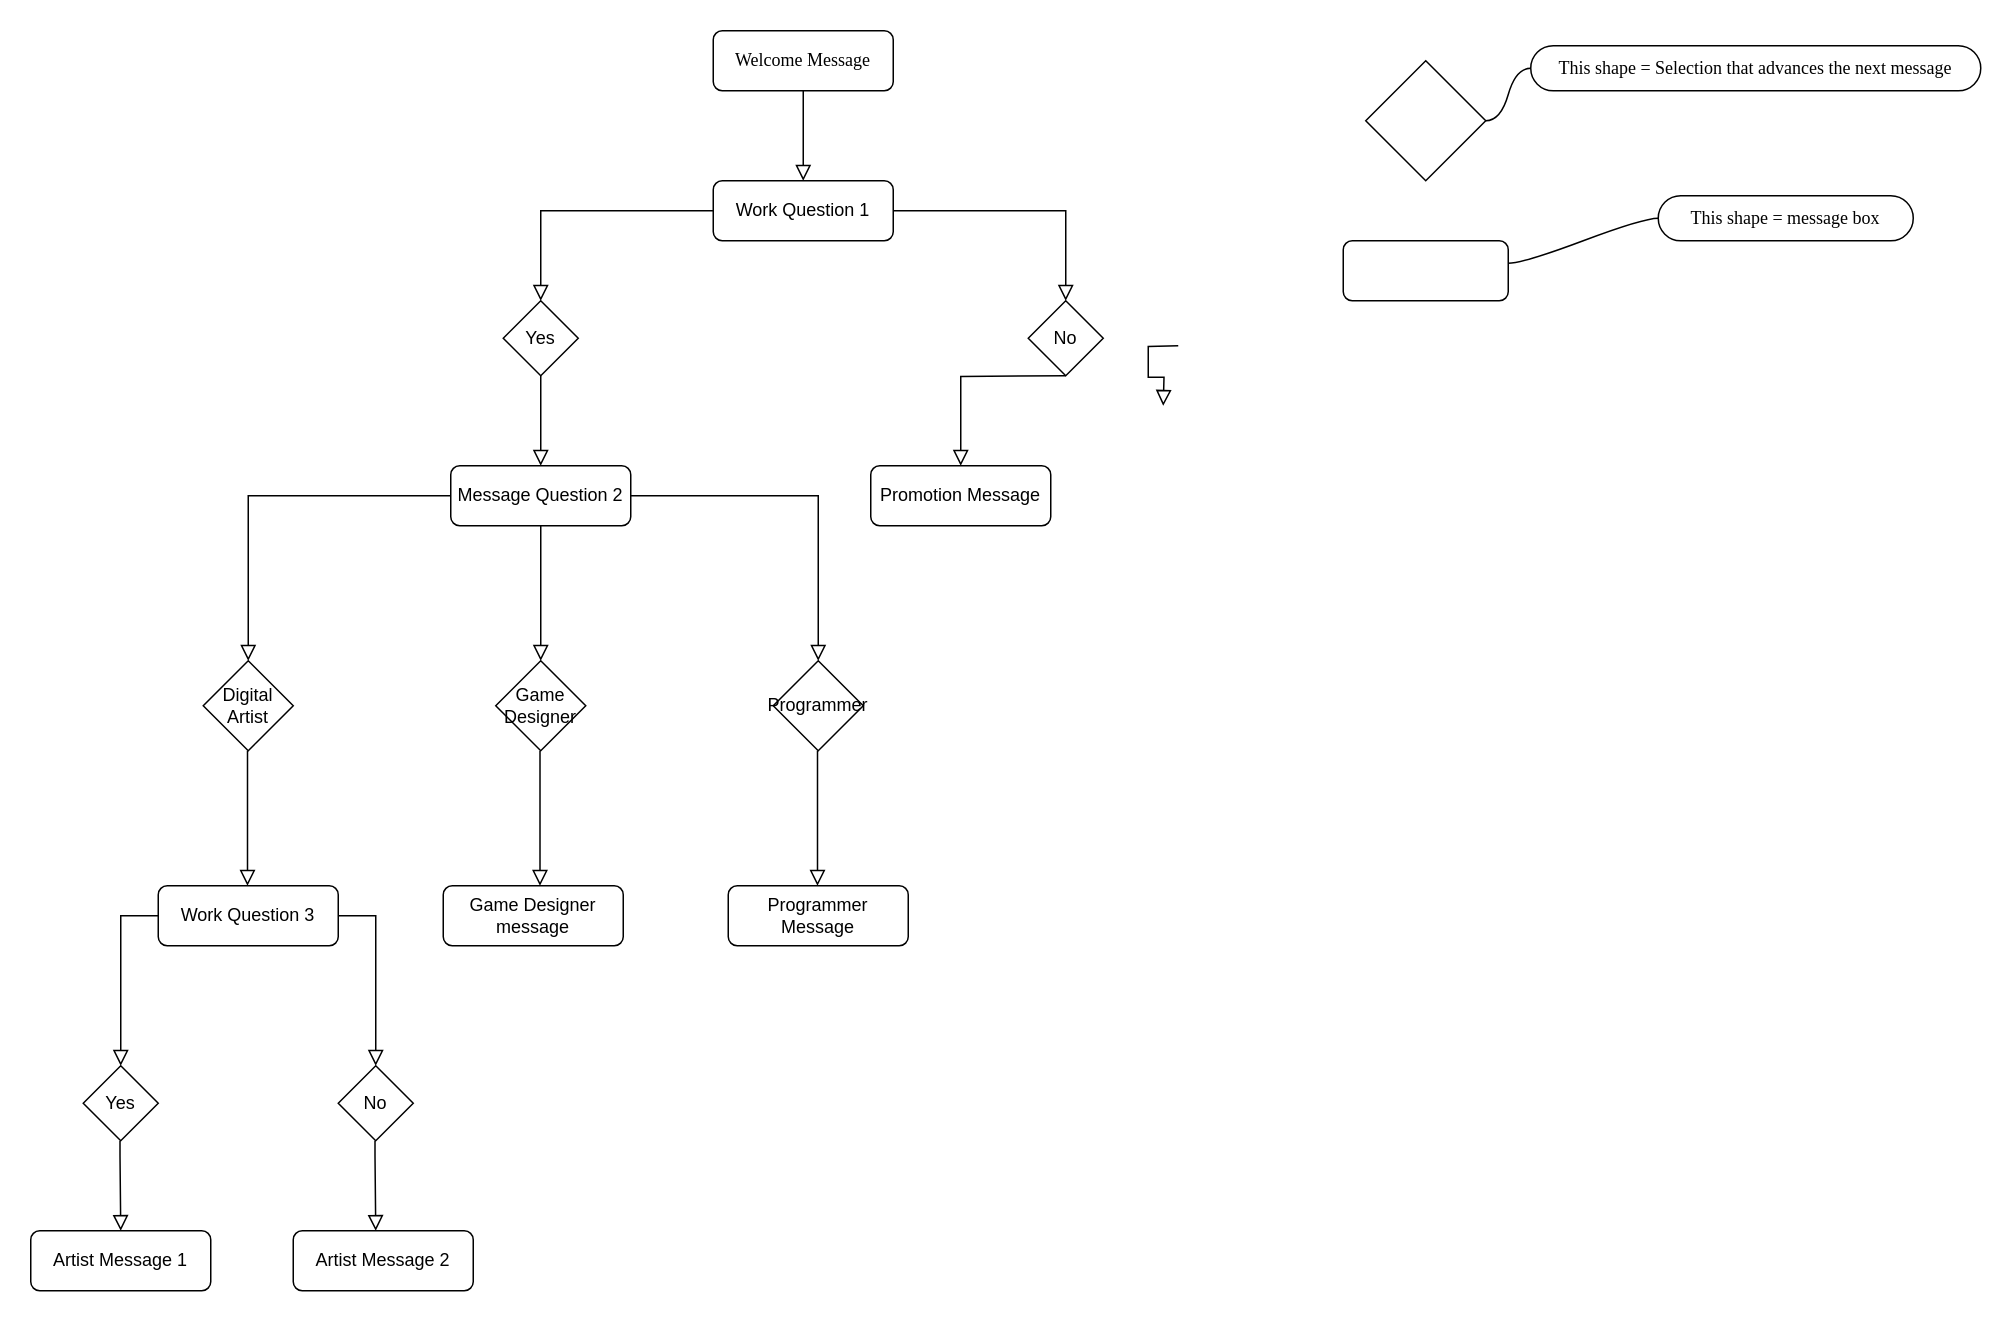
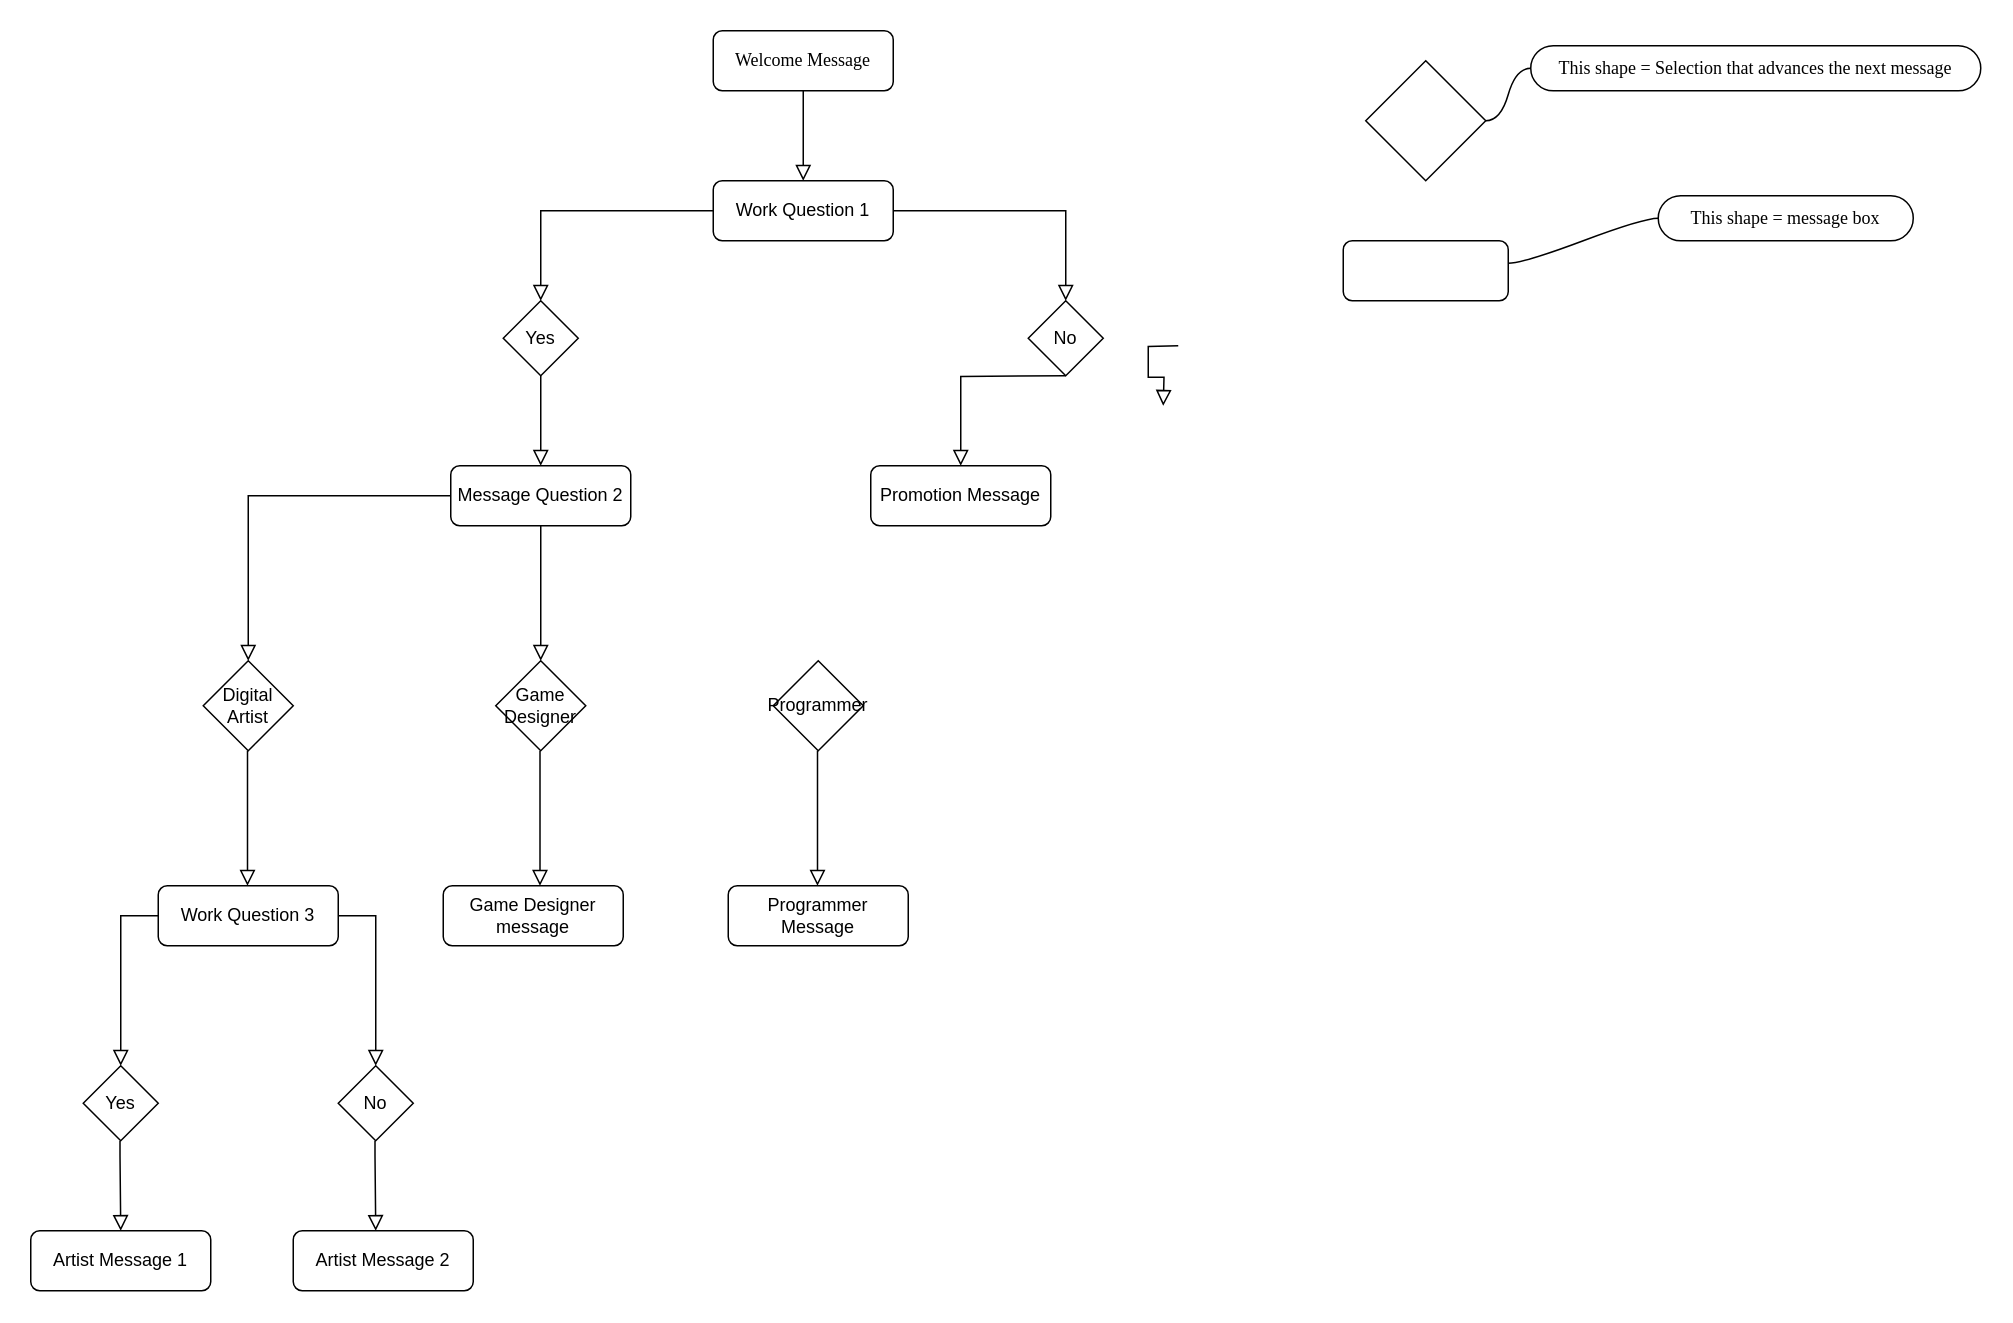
(799, 496) -> none
